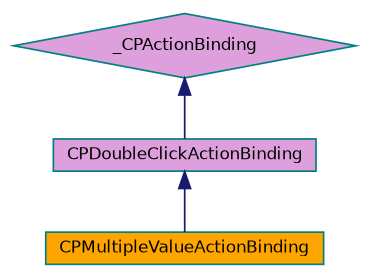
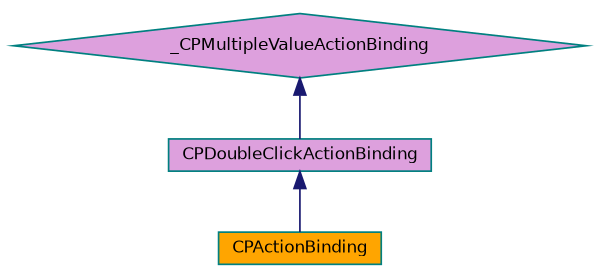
(185, 46) -> (300, 46)
(185, 248) -> (300, 248)
